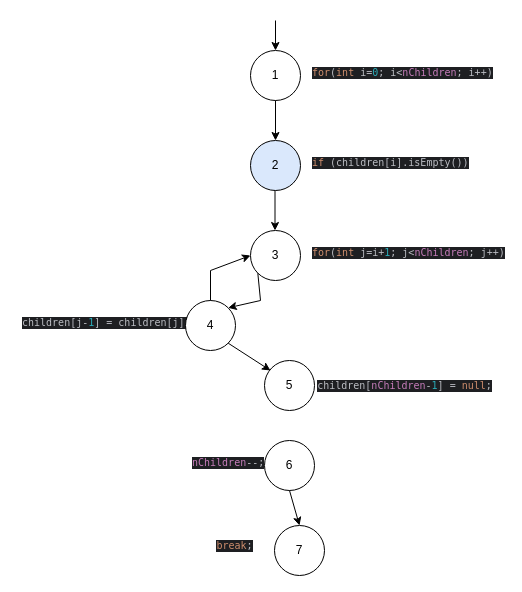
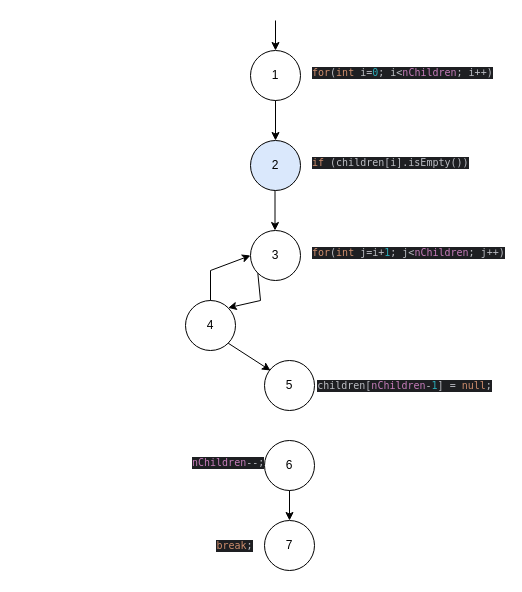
(103, 326) -> none
(300, 551) -> (290, 546)
